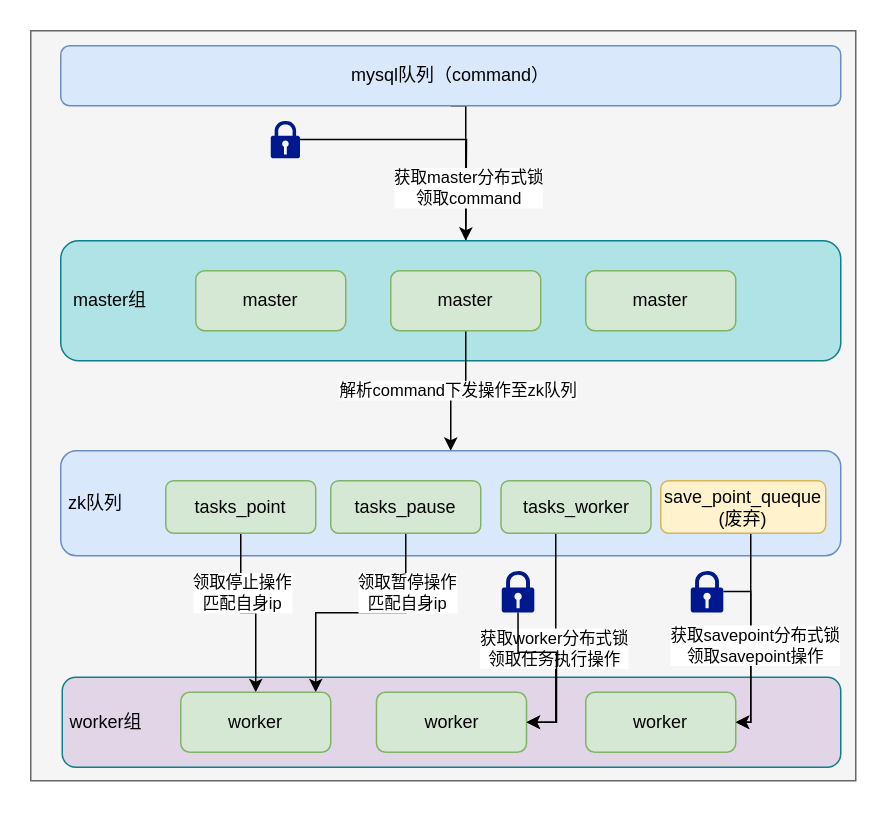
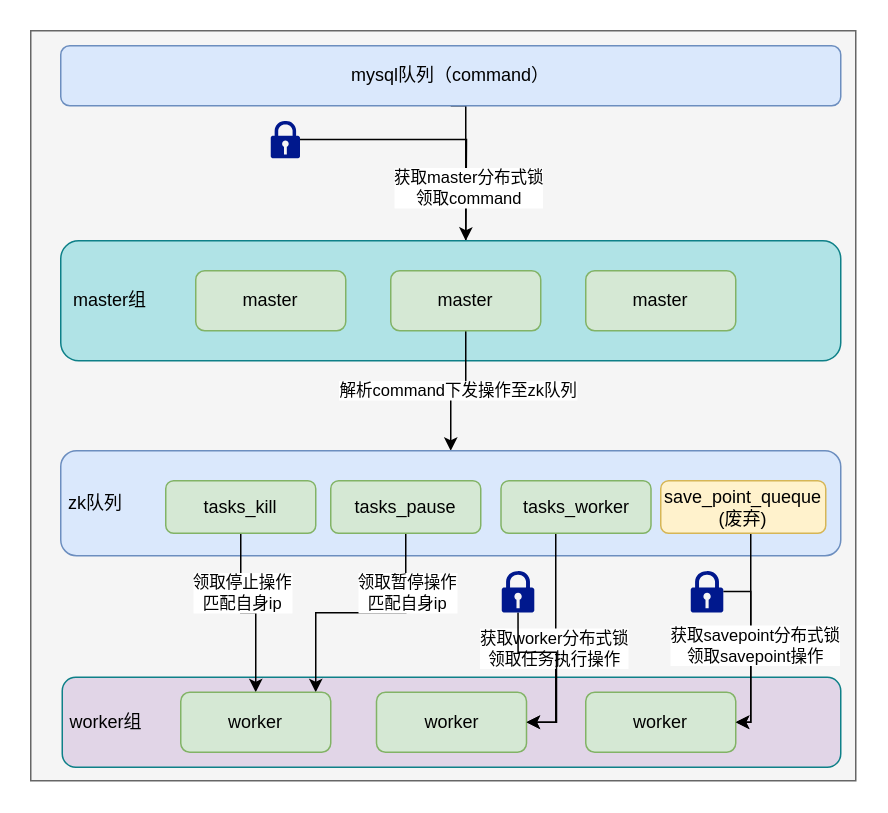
(241, 508) -> (241, 508)
